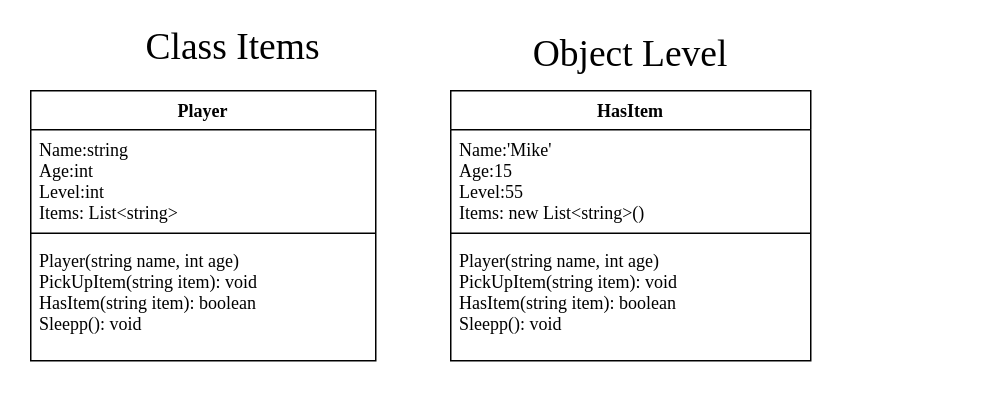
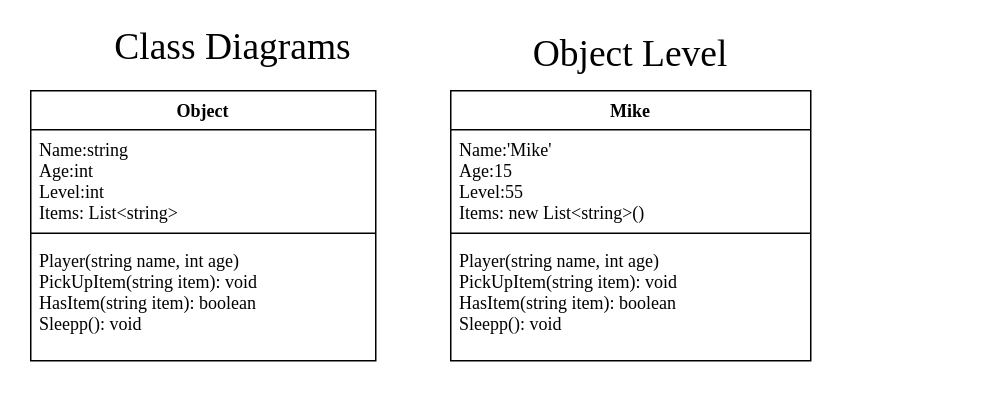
(233, 46) -> (233, 46)
(203, 111) -> (203, 111)
(630, 111) -> (630, 111)
